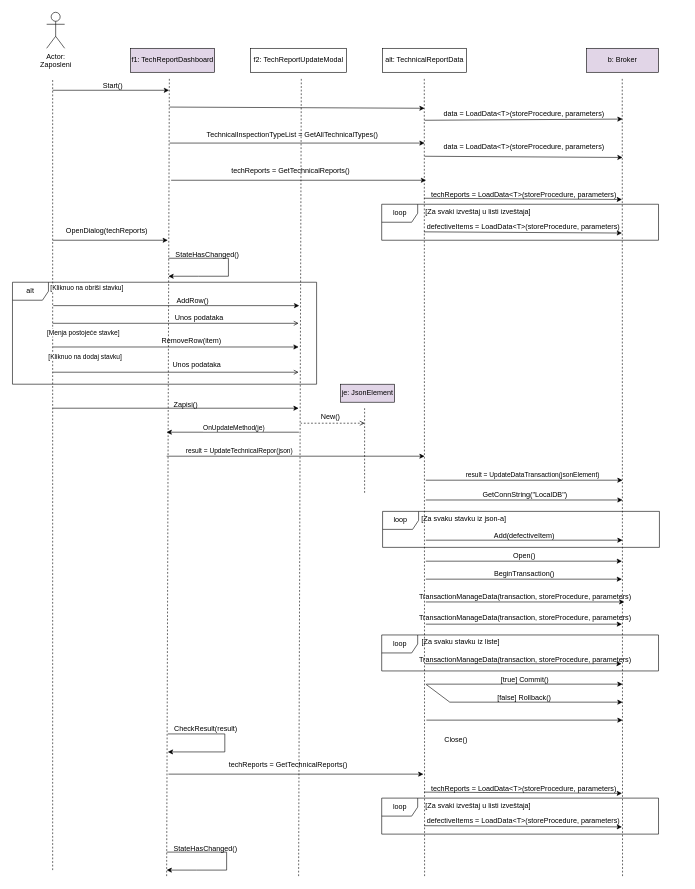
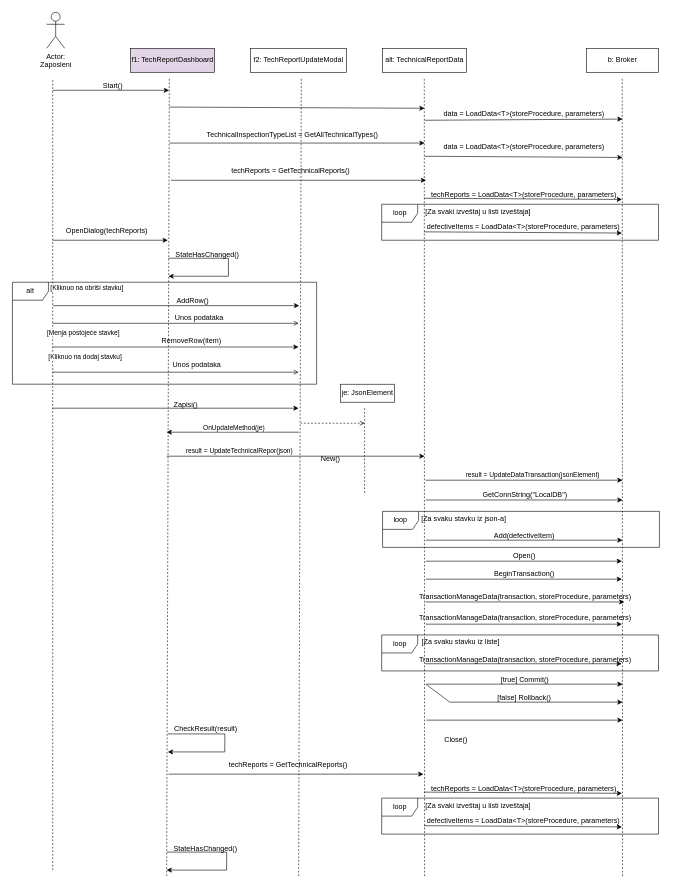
(623, 60) -> (623, 60)
(368, 393) -> (368, 393)
(330, 417) -> (330, 459)
